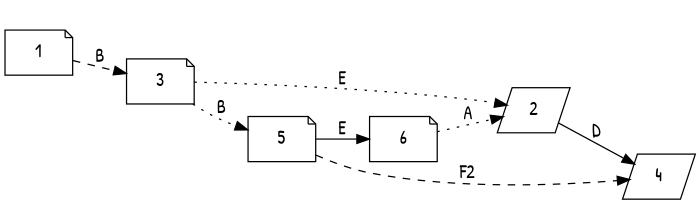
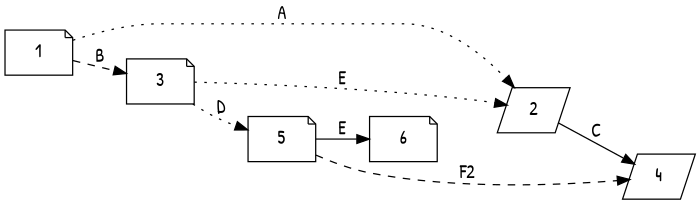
(221, 108) -> (221, 108)
(464, 126) -> (297, 24)
(596, 132) -> (596, 132)
